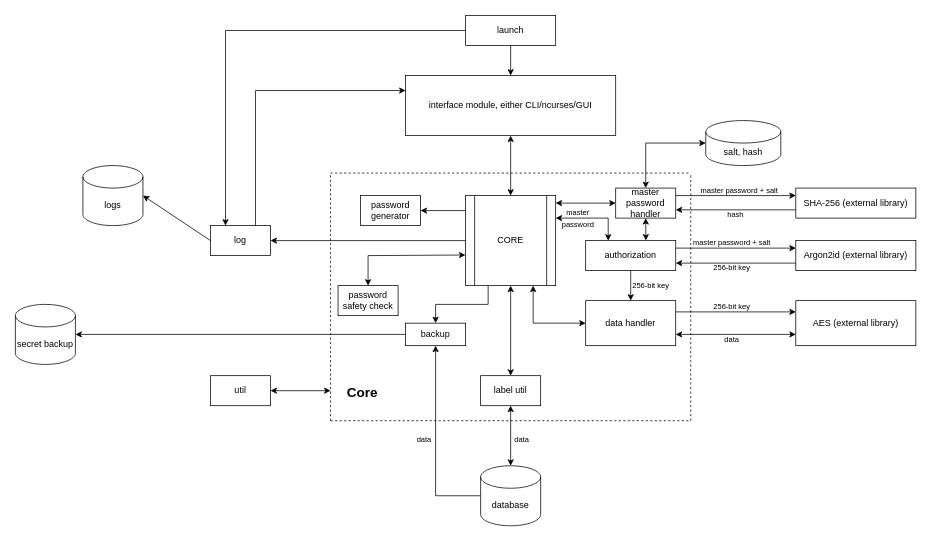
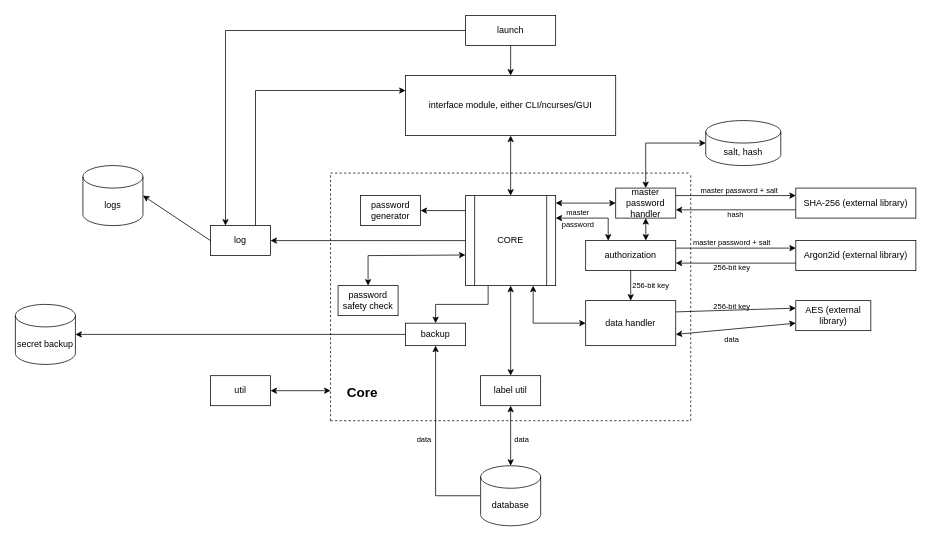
(855, 323) -> (833, 315)
